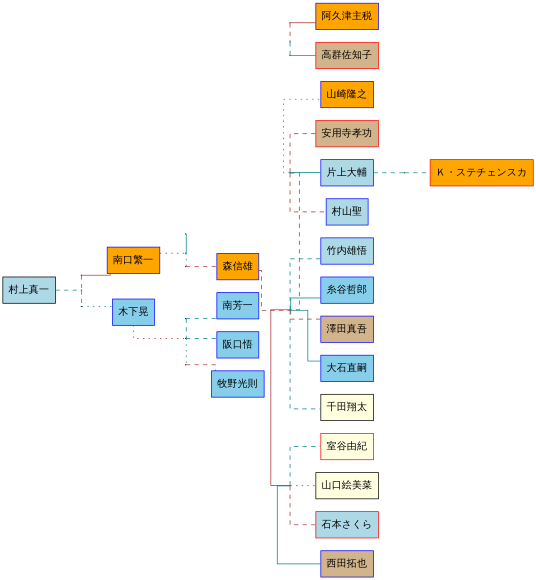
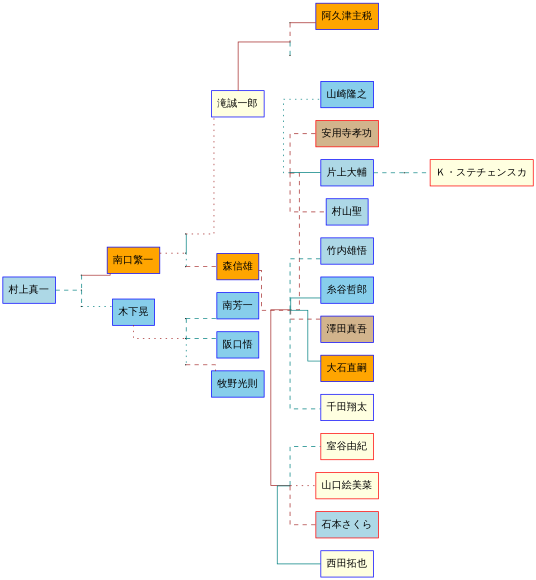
(347, 55) -> none
(347, 95) -> (347, 95)
none -> (238, 104)
(482, 173) -> (482, 173)
(29, 290) -> (29, 290)
(347, 368) -> (347, 368)
(347, 407) -> (347, 407)
(347, 486) -> (347, 486)
(347, 564) -> (347, 564)
